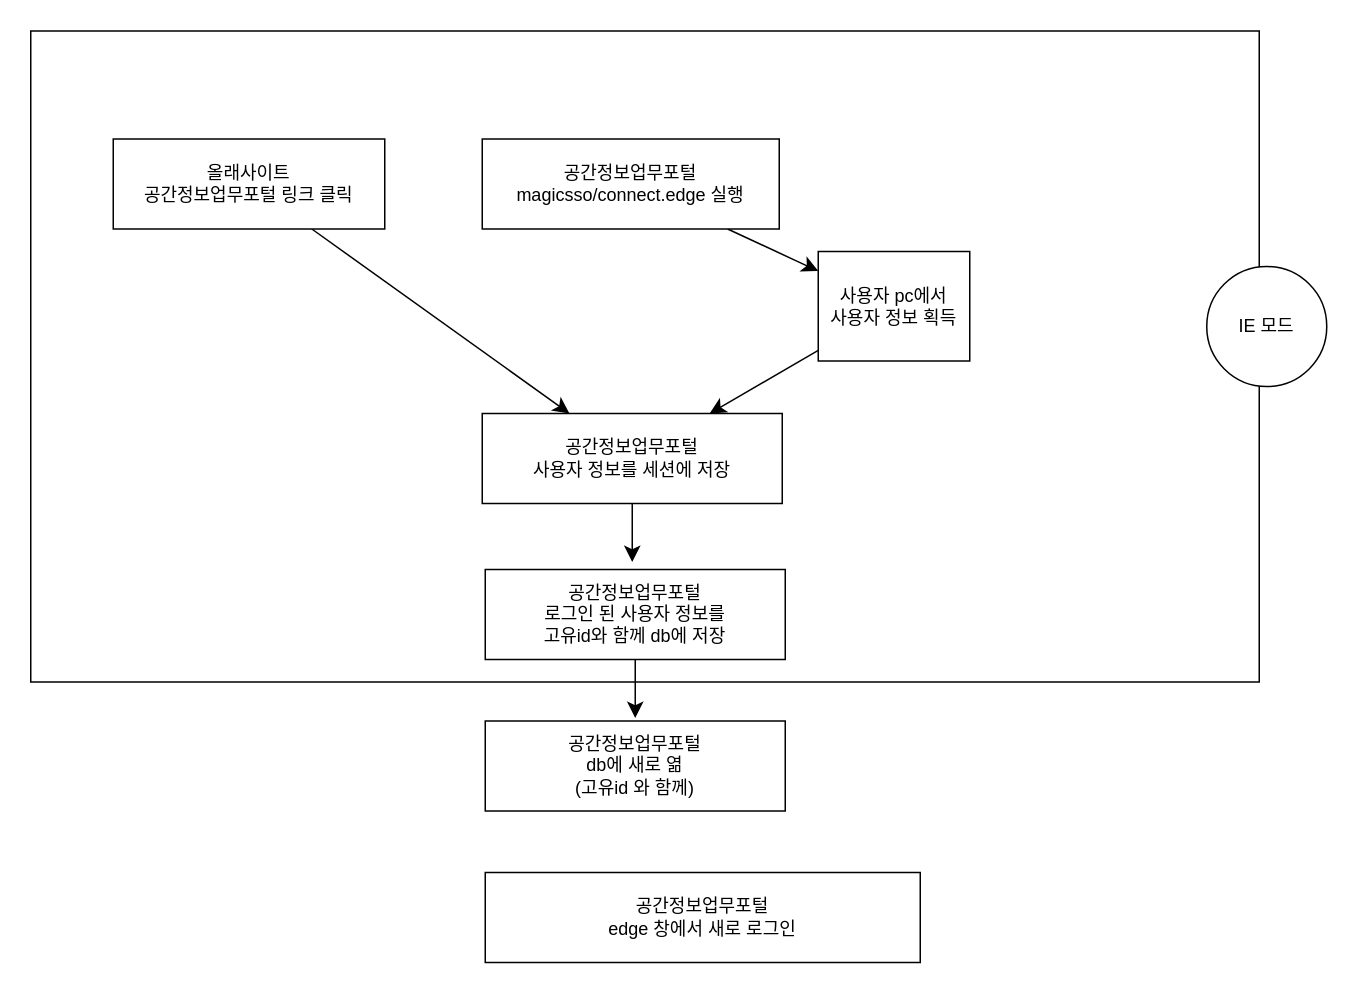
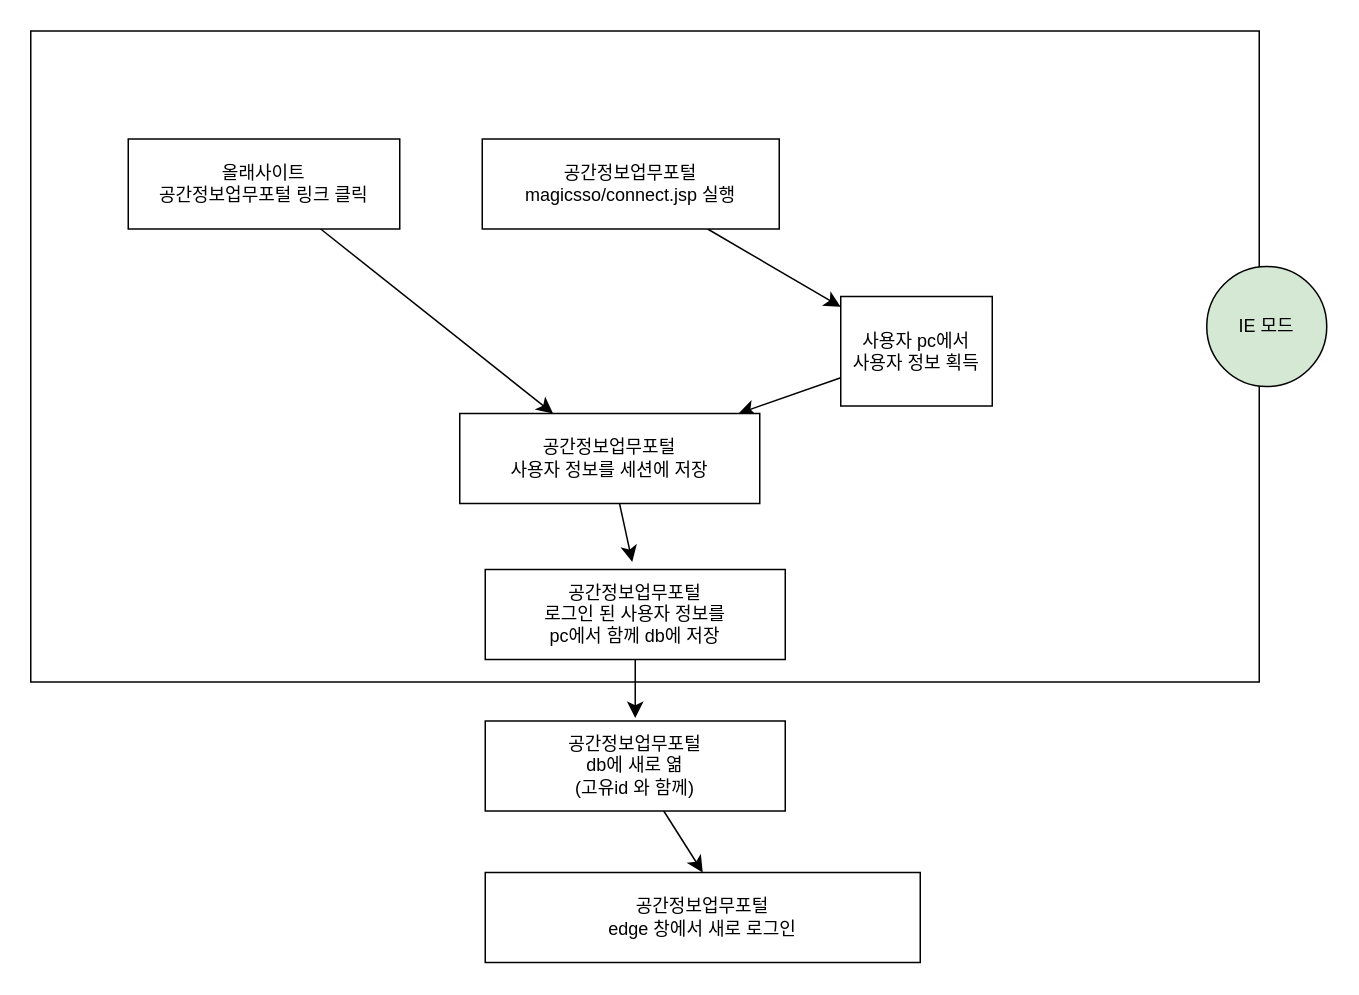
(249, 184) -> (264, 184)
(631, 184) -> (631, 184)
(894, 306) -> (917, 351)
(1267, 326) -> (1267, 326)
(632, 458) -> (610, 458)
(635, 614) -> (635, 614)
none -> (680, 837)
